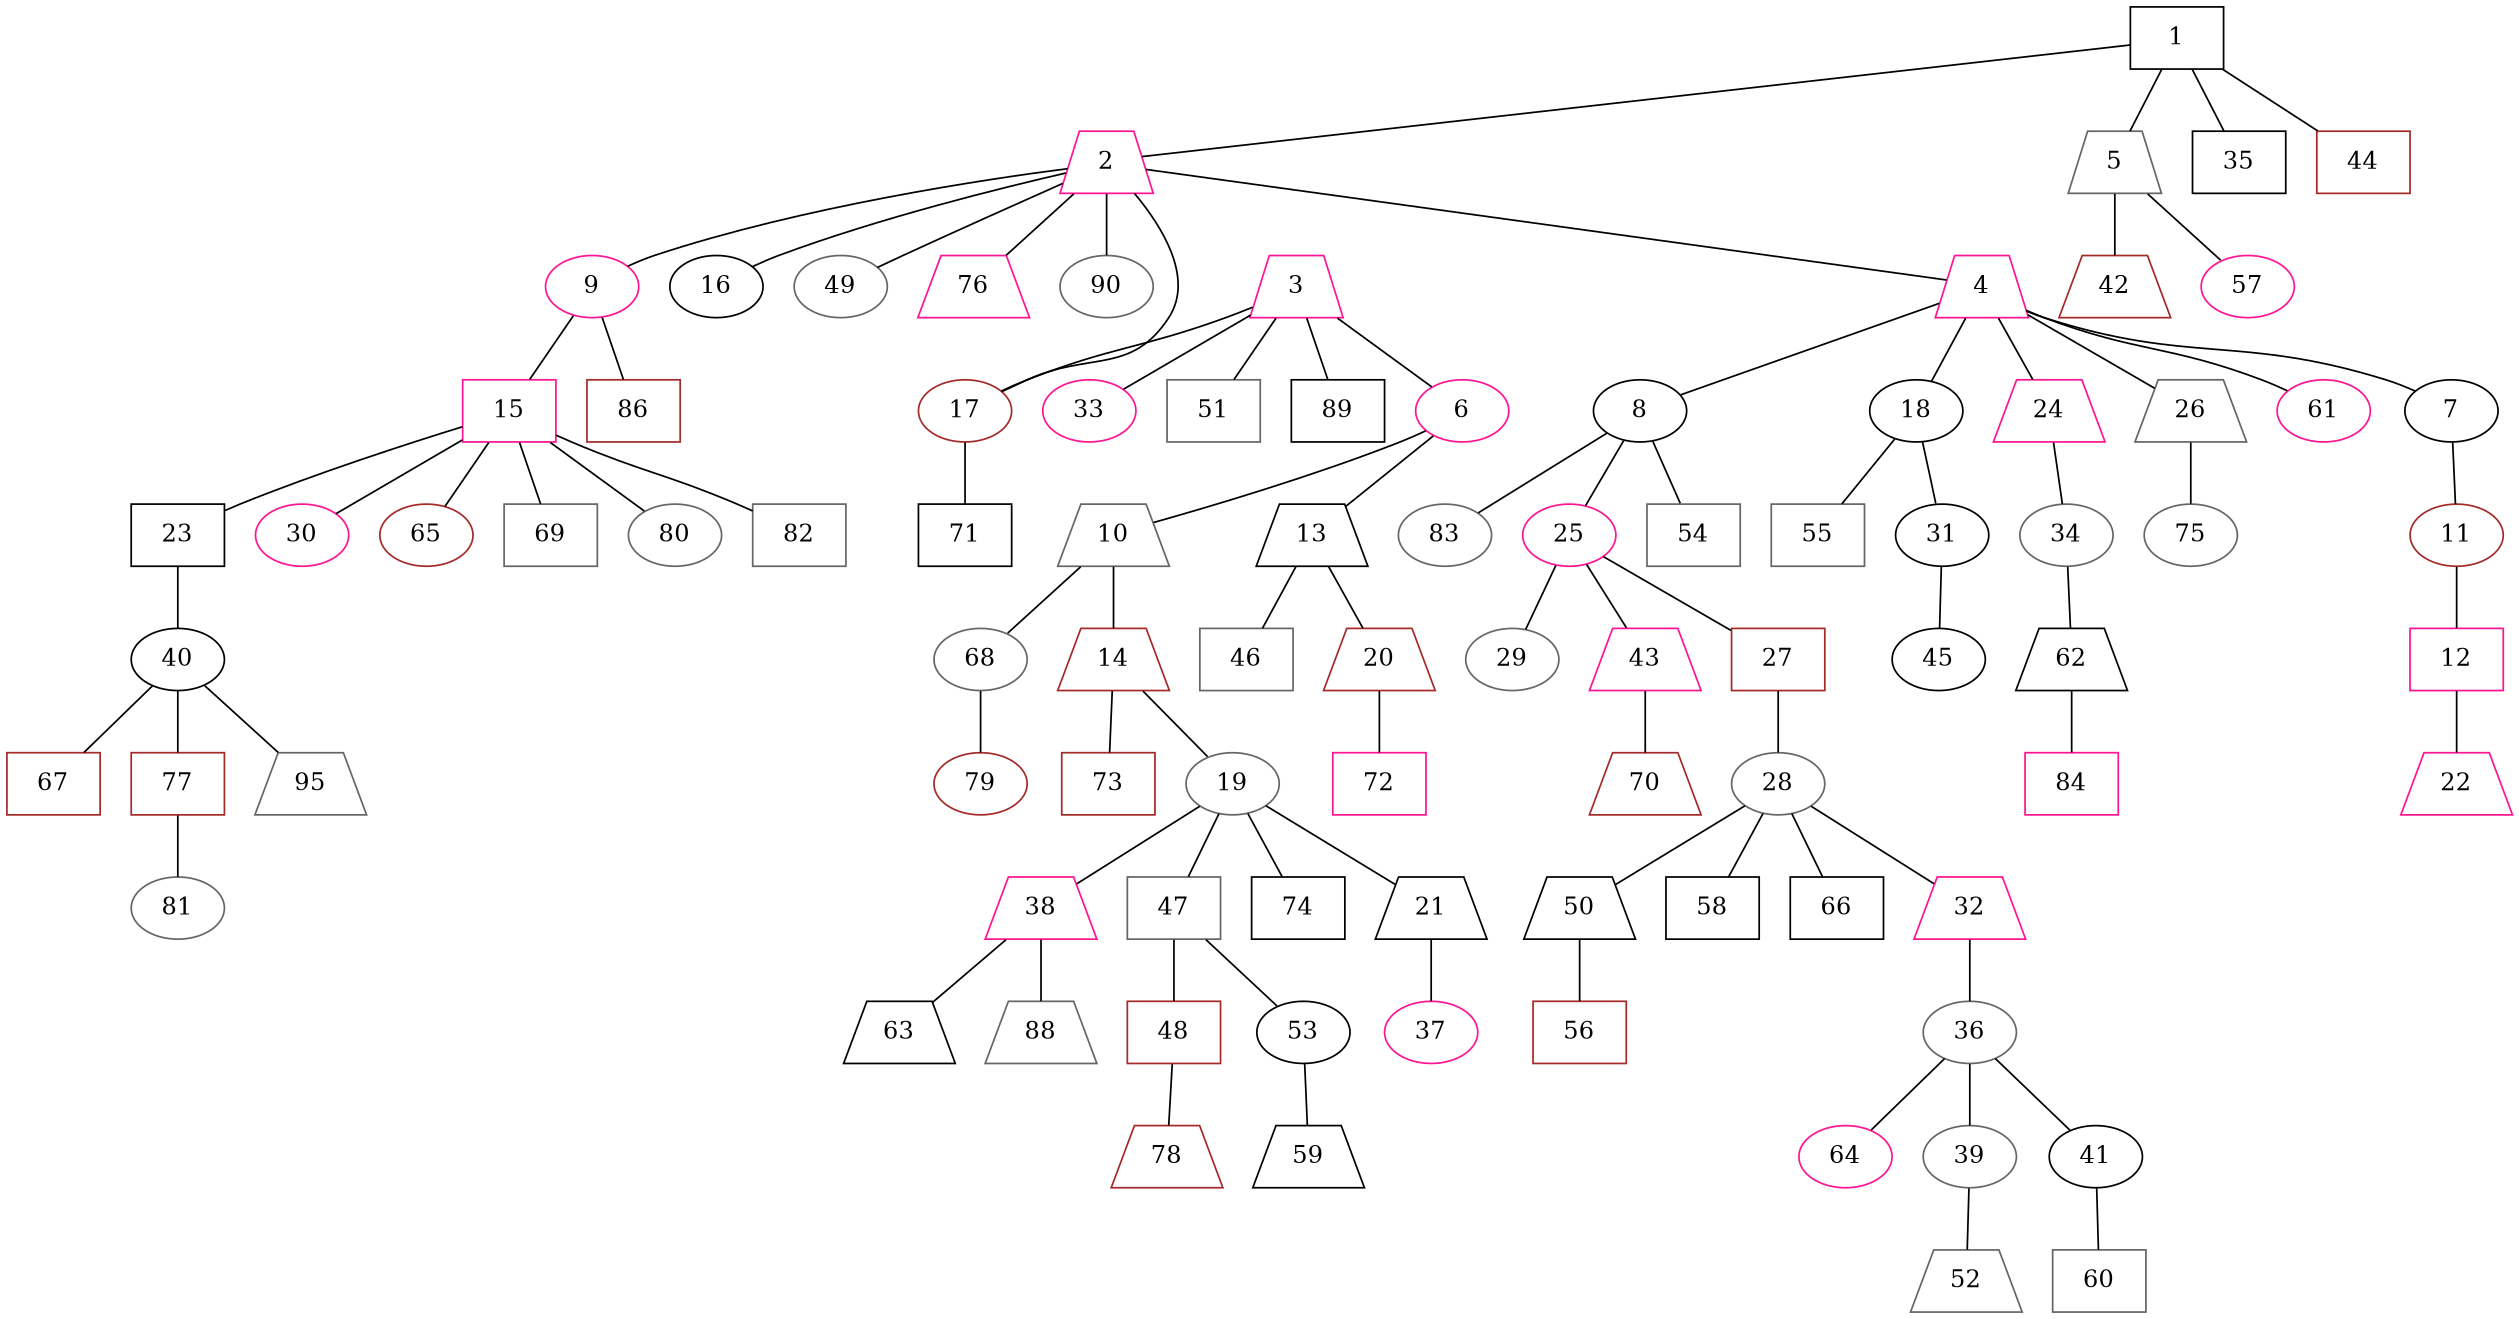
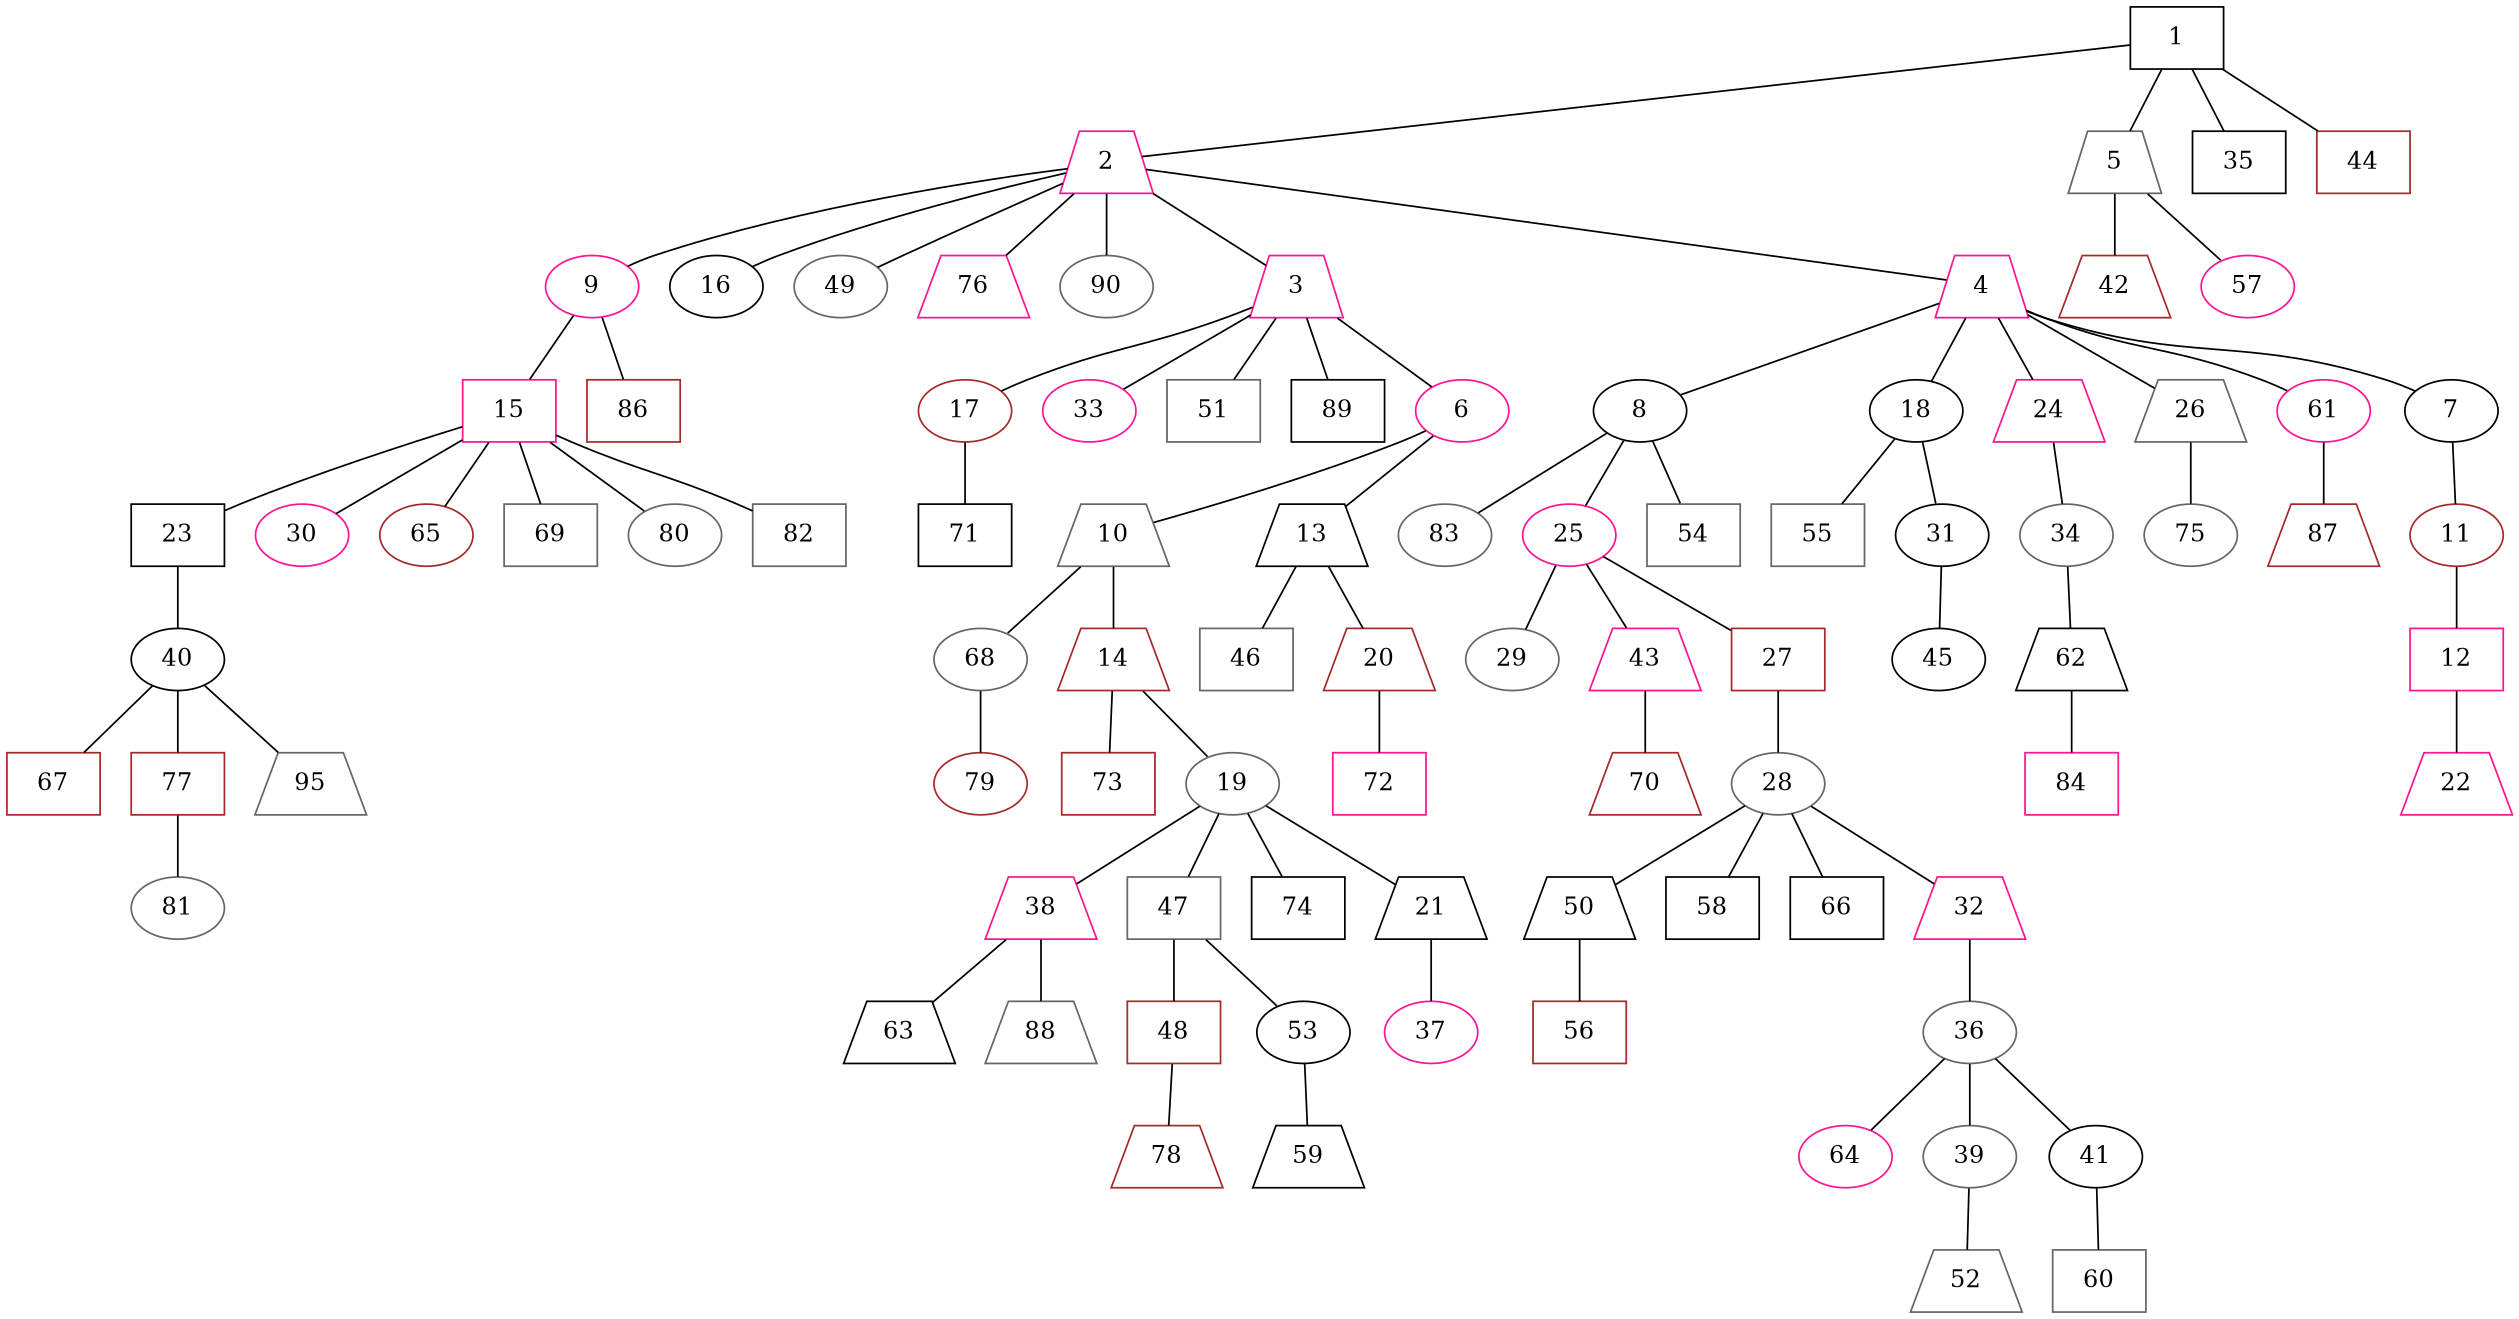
(1163, 324) -> (1210, 229)
none -> (2324, 535)
